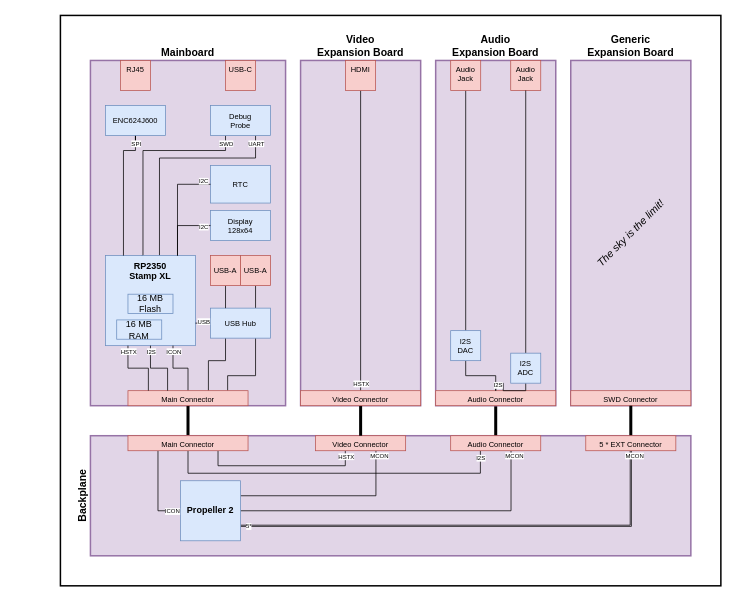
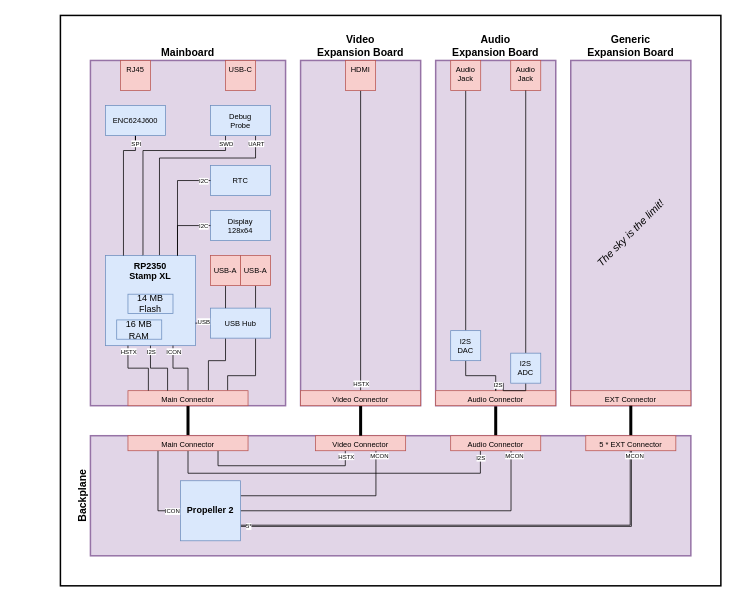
(240, 184) -> (240, 180)
(150, 303) -> (150, 303)
(630, 399) -> (630, 399)
